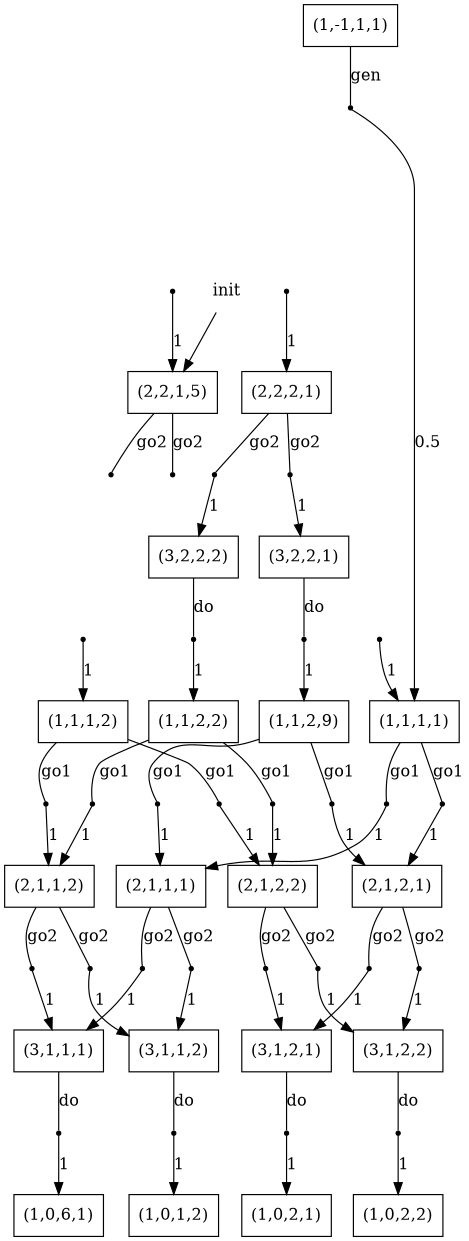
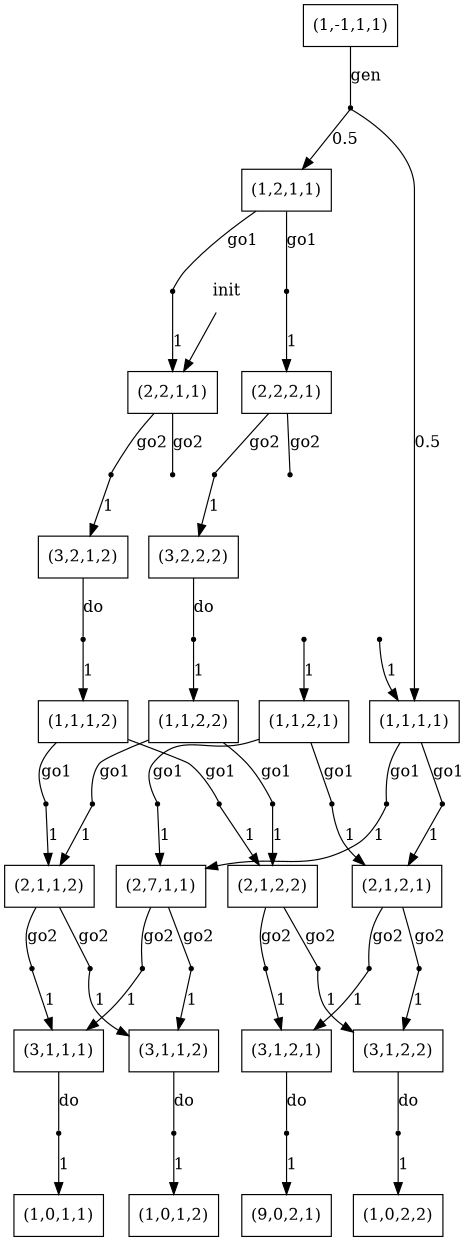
none -> (287, 190)
(173, 392) -> (173, 392)
none -> (83, 557)
(304, 557) -> none
(304, 722) -> (304, 722)
(161, 886) -> (161, 886)
(59, 1216) -> (59, 1216)
(287, 1216) -> (287, 1216)
